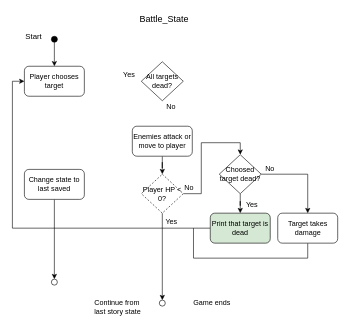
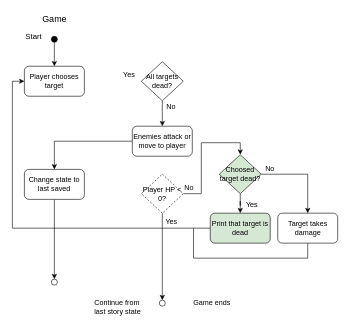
none -> (54, 18)
(164, 18) -> none
none -> (162, 120)
(162, 165) -> (54, 152)
(240, 174) -> (240, 174)
